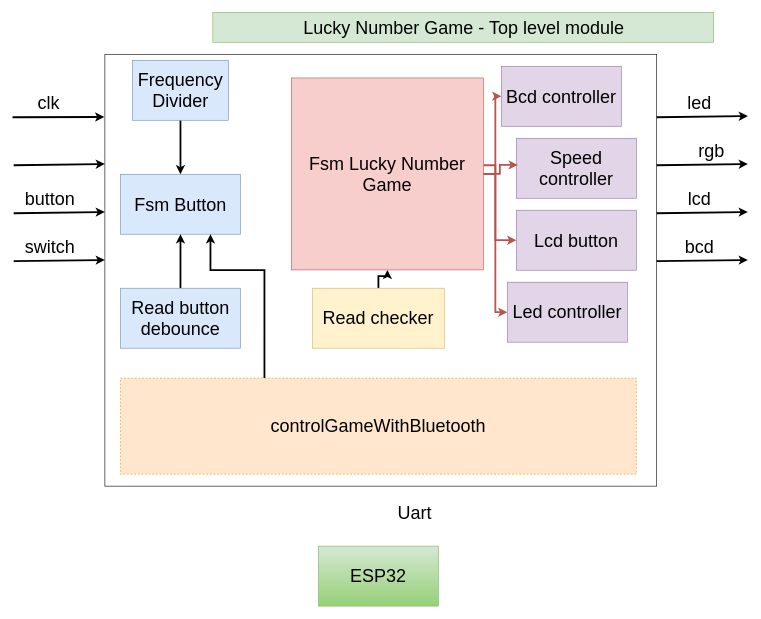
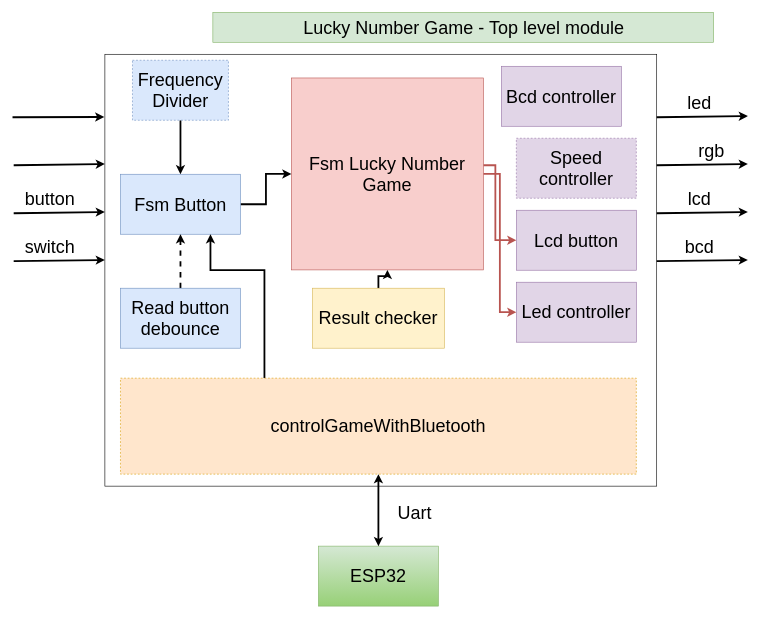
(180, 90) -> (180, 90)
(48, 102) -> none
(495, 130) -> none
(501, 165) -> none
(576, 168) -> (576, 168)
none -> (266, 192)
(180, 265) -> (180, 265)
(567, 312) -> (576, 312)
(378, 318) -> (378, 318)
none -> (378, 511)
